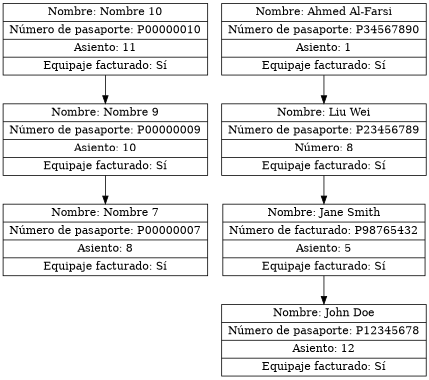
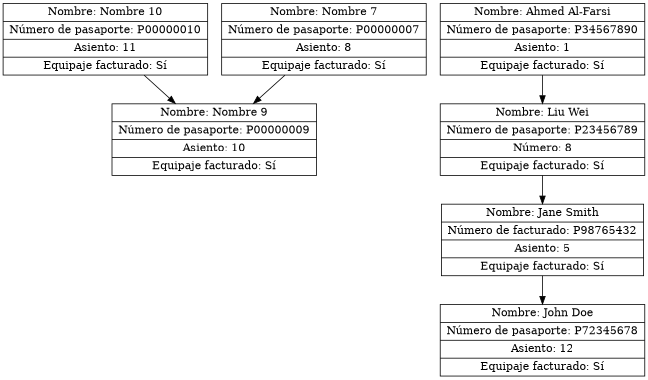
(105, 186) -> (272, 87)
(324, 331) -> (542, 331)
